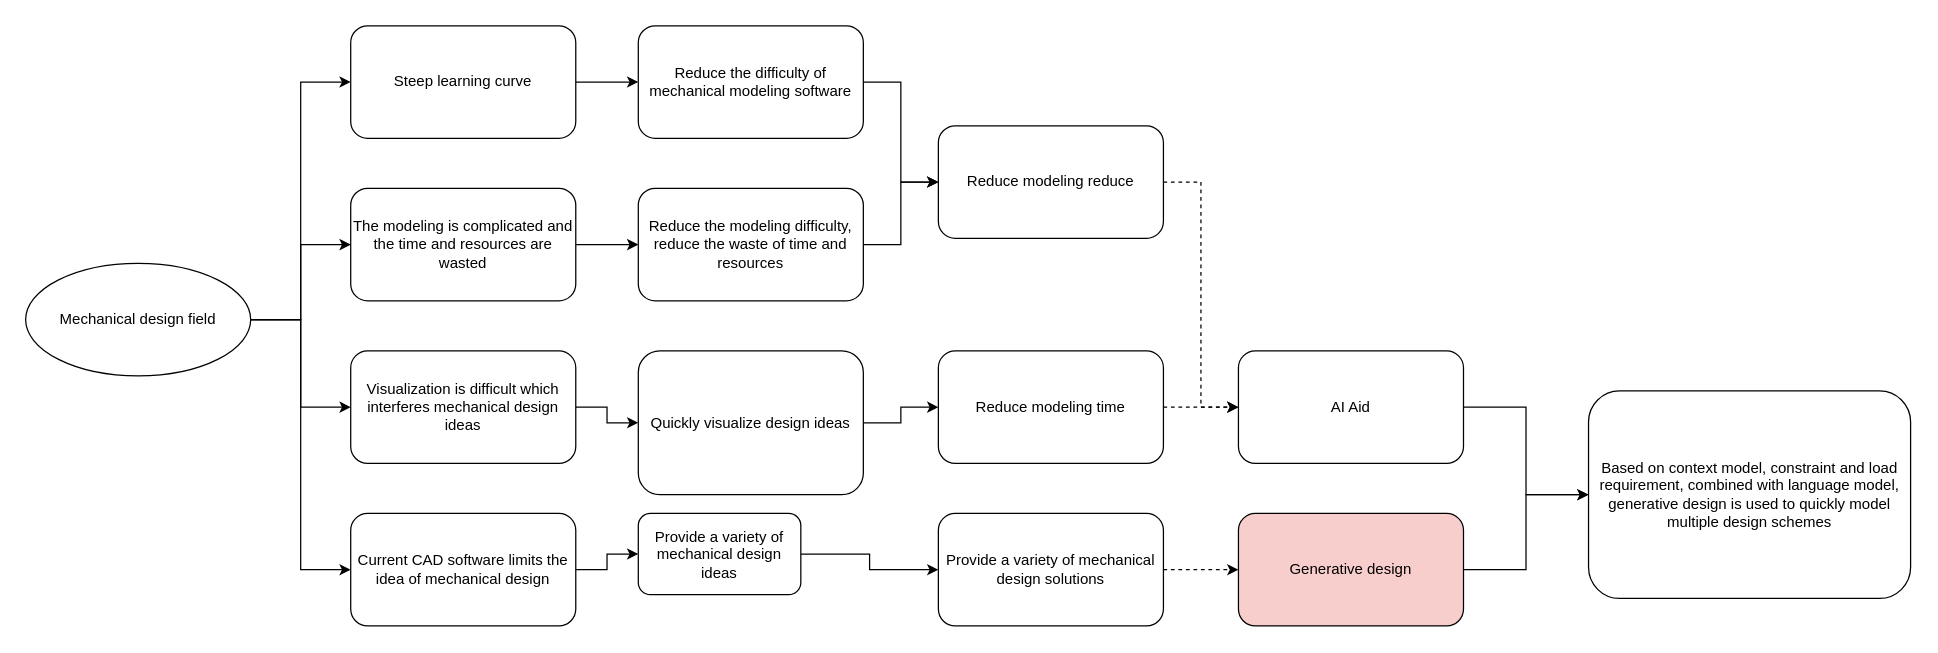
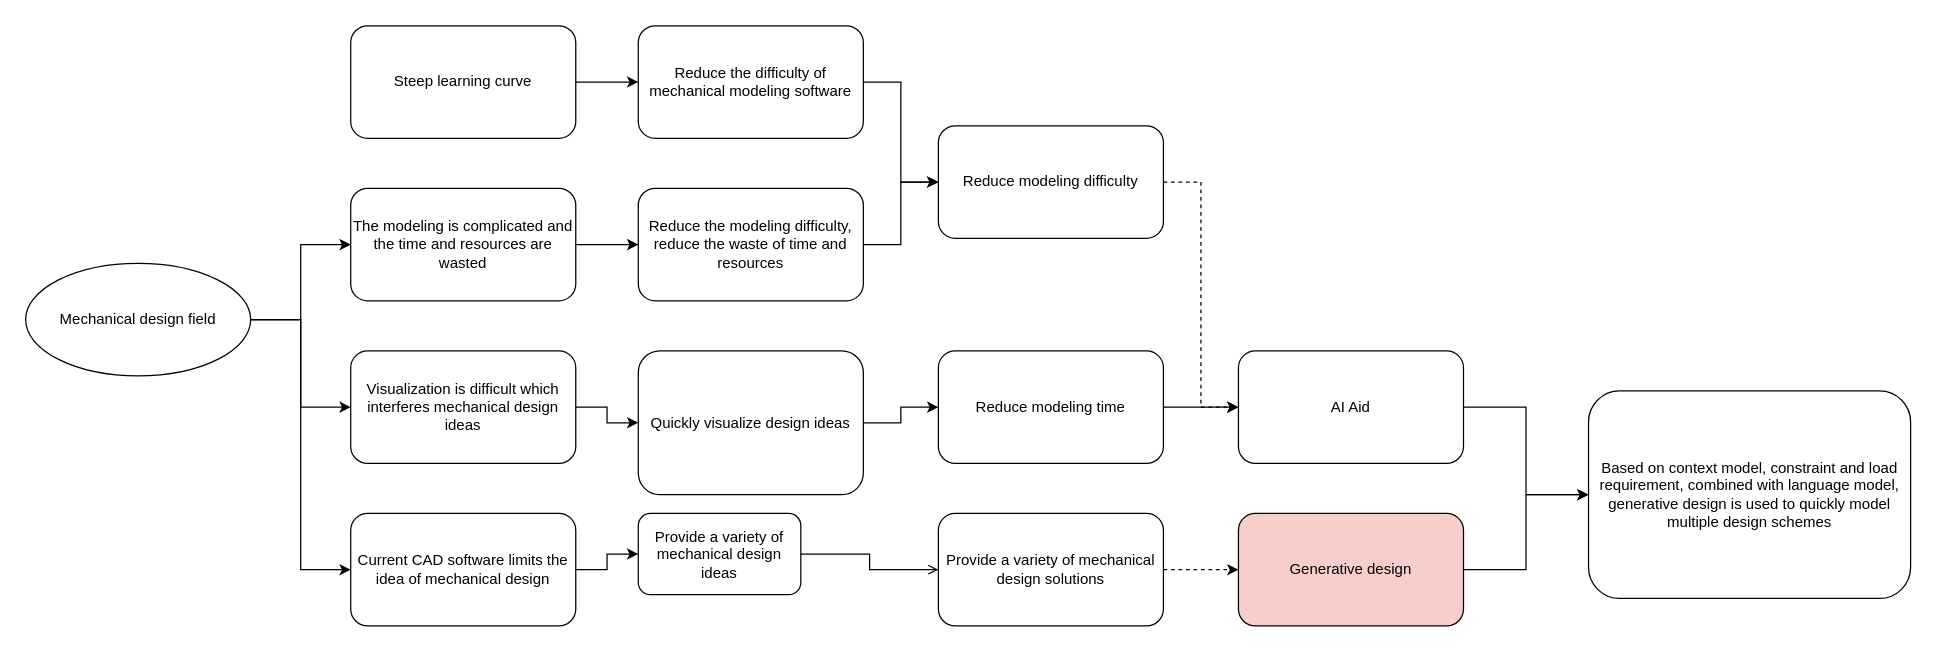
(301, 141) -> none
(1051, 182) -> (1051, 182)
(1182, 407) -> (1182, 407)
(928, 569) -> (931, 569)
